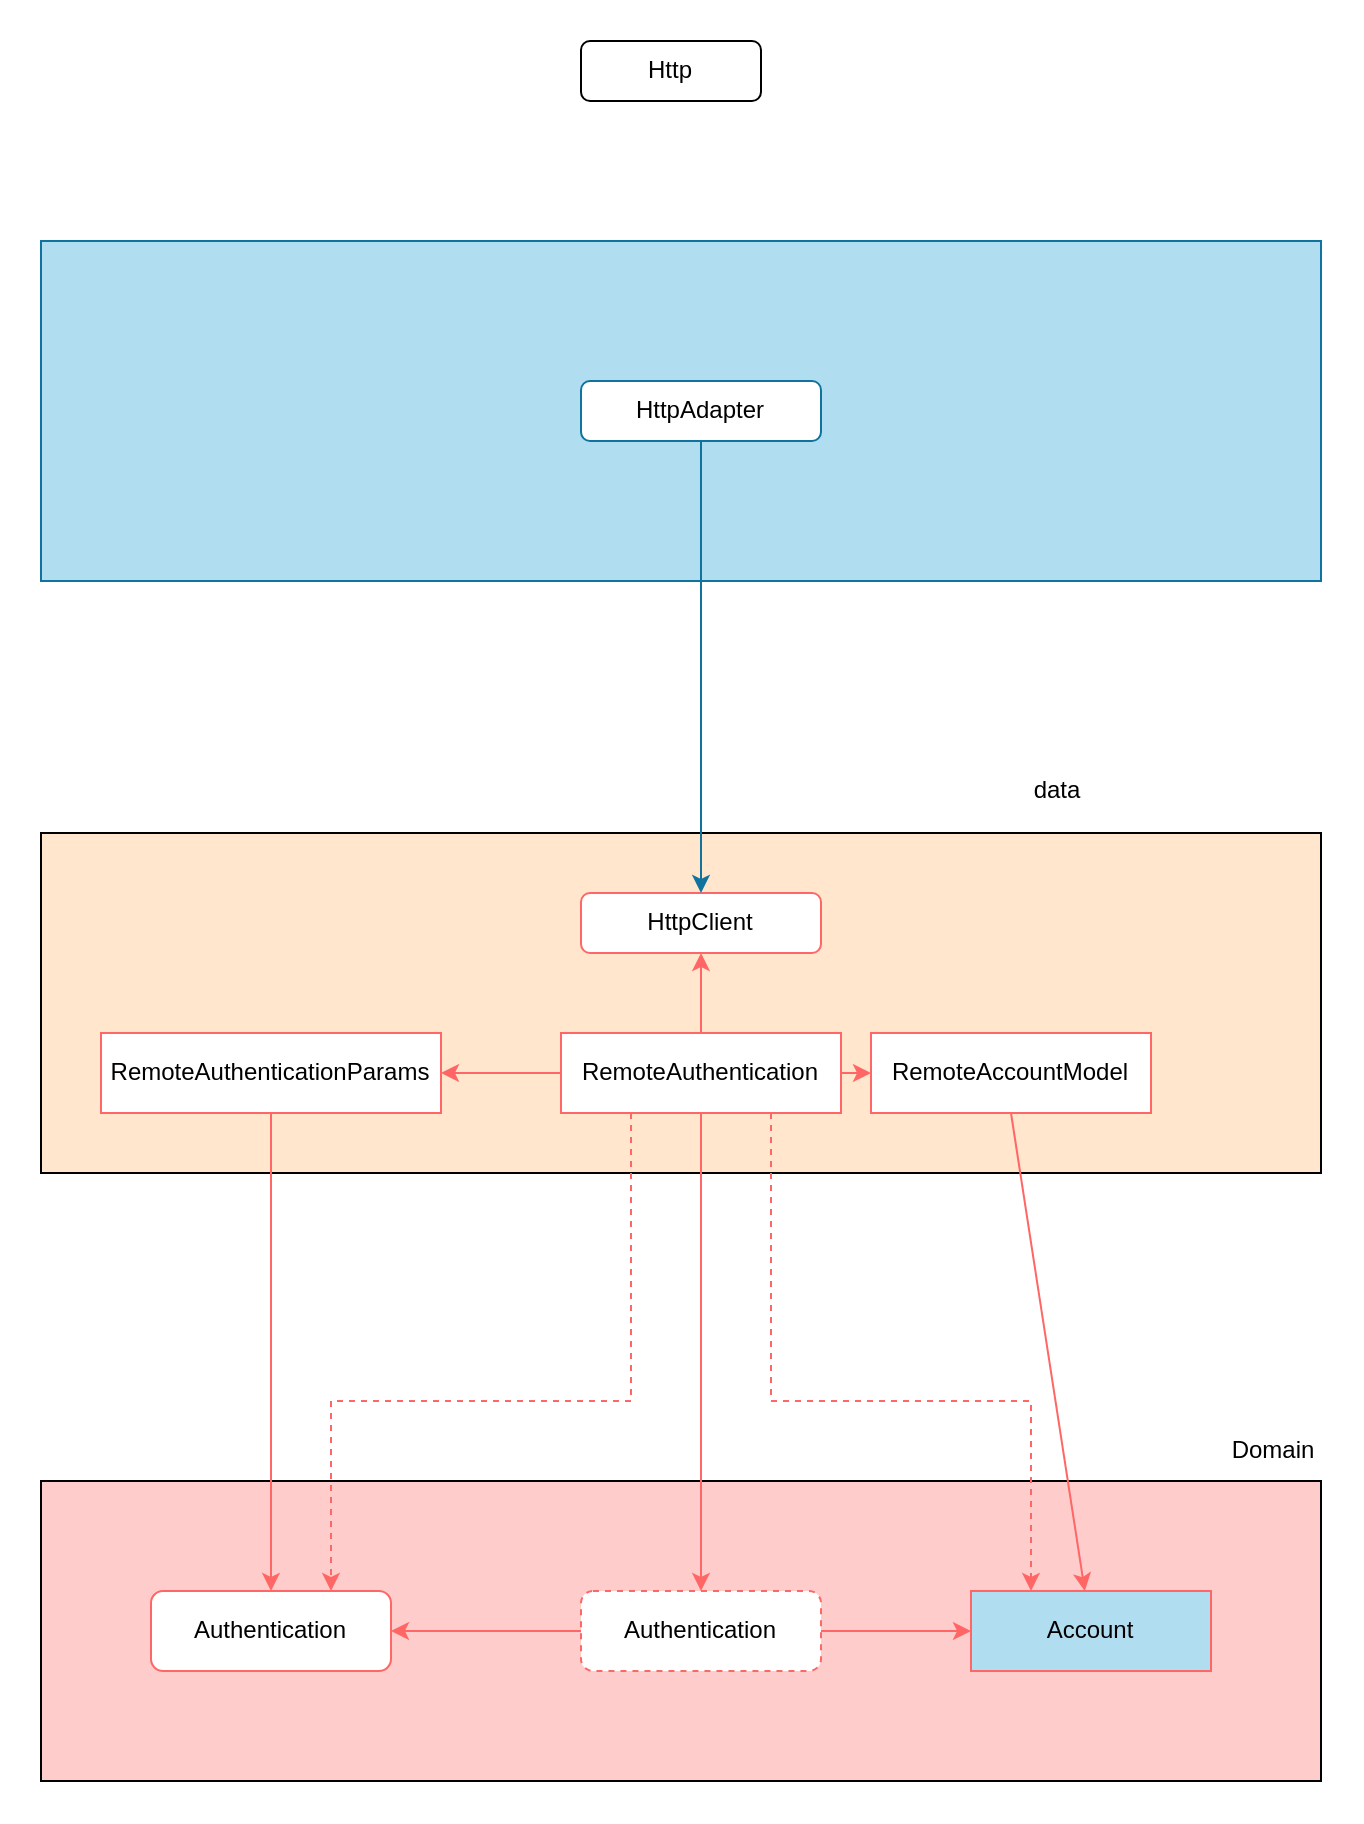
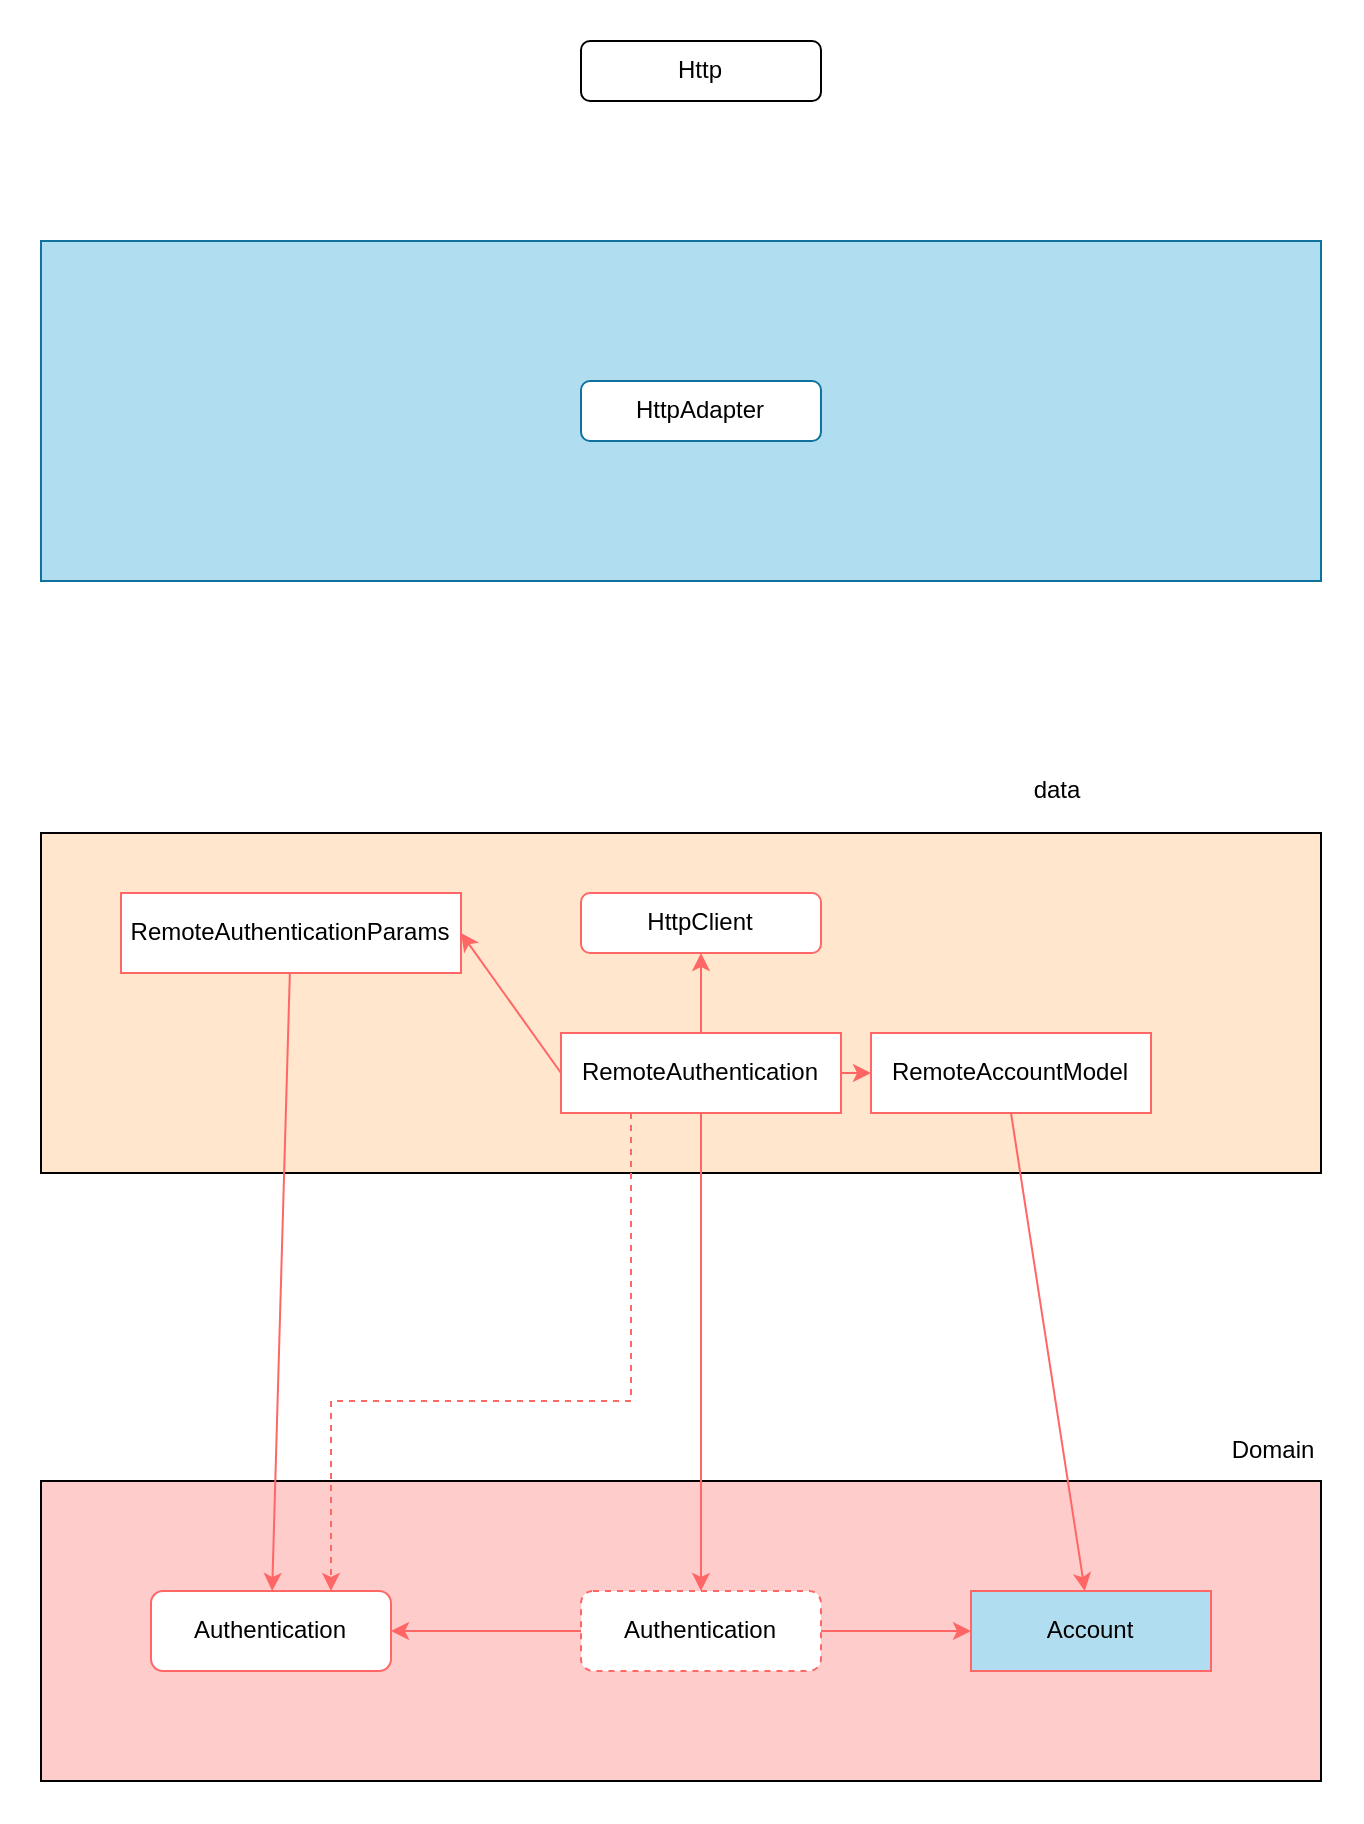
(671, 71) -> (701, 71)
(701, 660) -> none
(271, 1073) -> (291, 933)
(798, 1401) -> none
